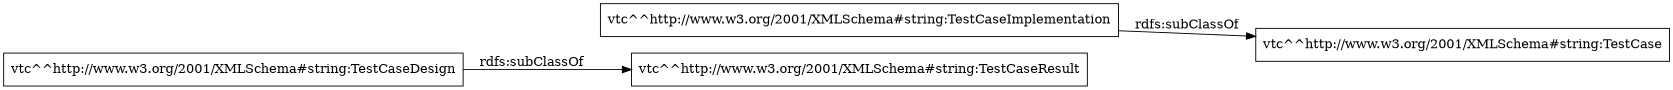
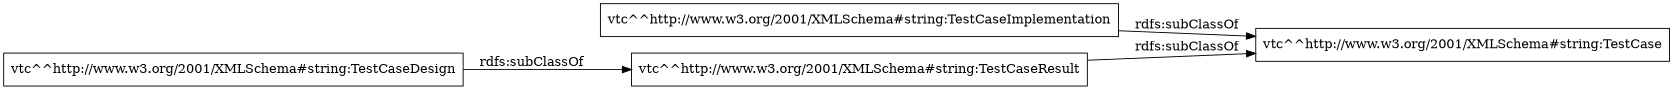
none -> (1167, 57)
